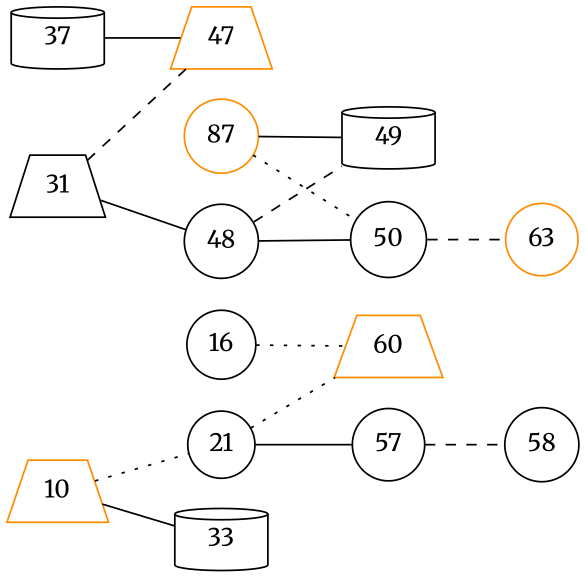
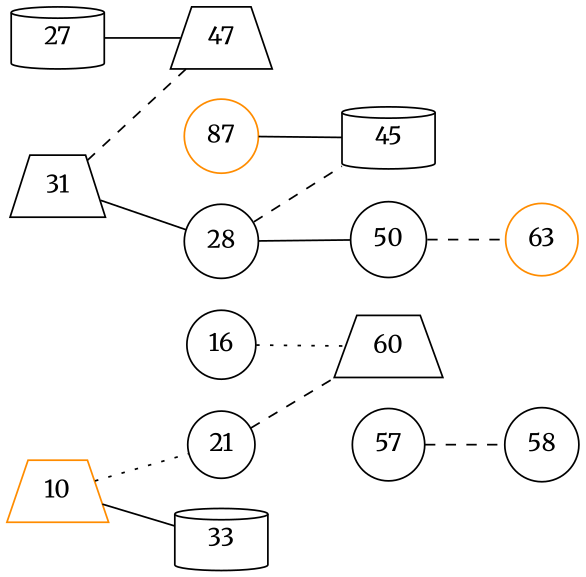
(58, 38) -> (58, 38)
(221, 38) -> (221, 38)
(389, 138) -> (389, 138)
(297, 183) -> none
(221, 241) -> (221, 241)
(389, 346) -> (389, 346)
(293, 403) -> (293, 403)
(304, 445) -> none
